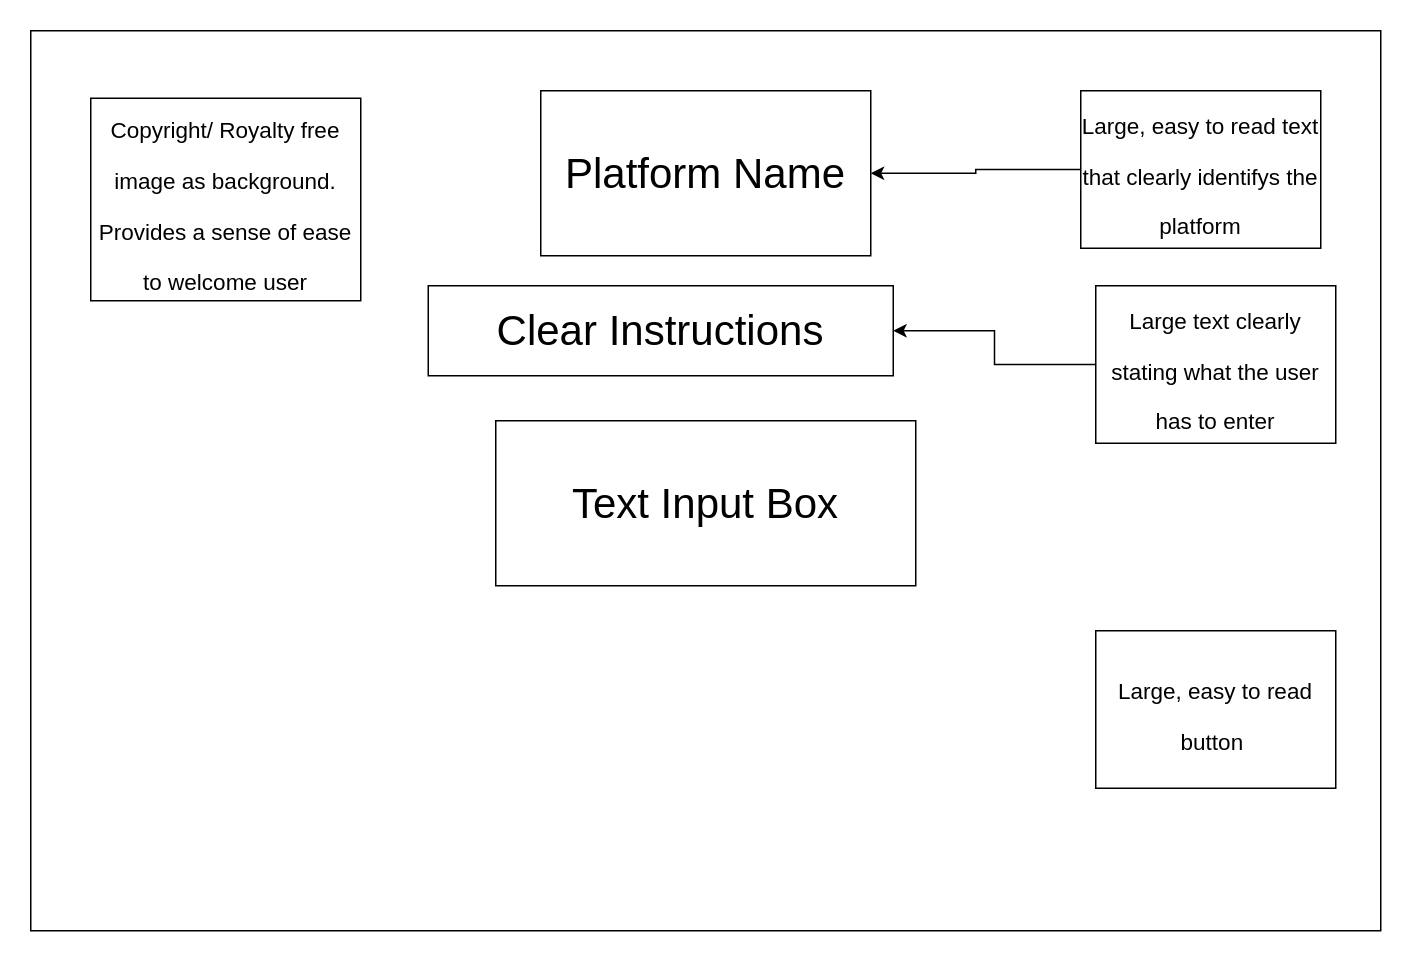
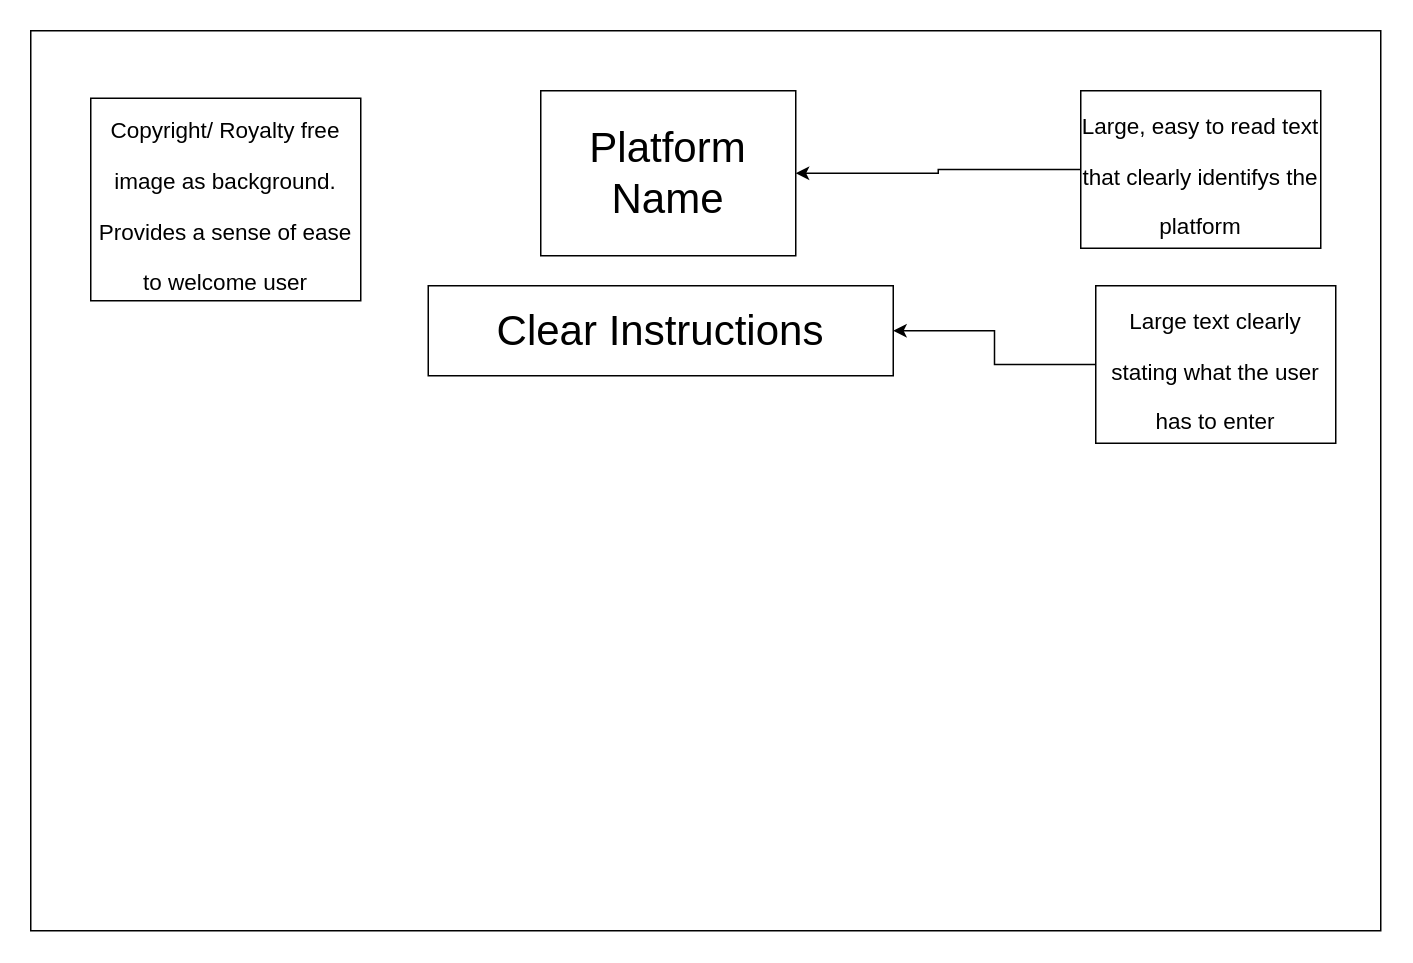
(706, 173) -> (668, 173)
(706, 503) -> none
(1216, 710) -> none
